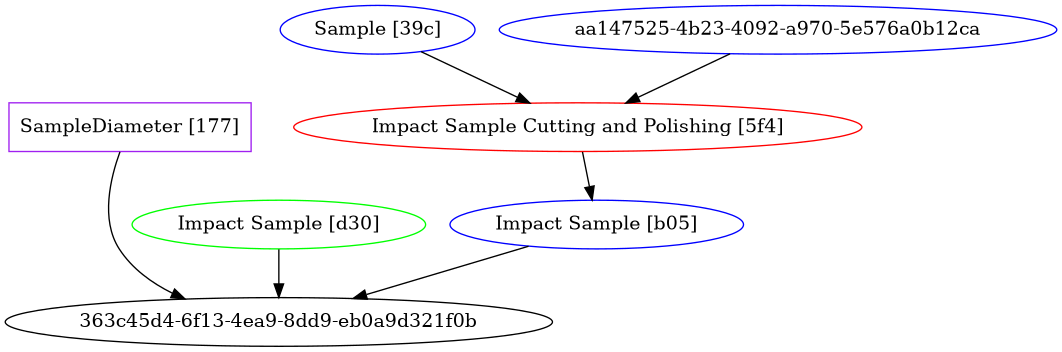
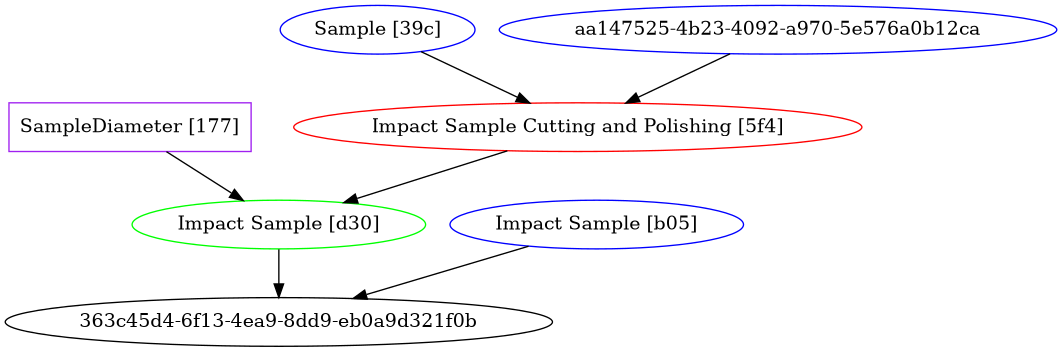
(586, 169) -> (432, 175)
(113, 235) -> (199, 172)
